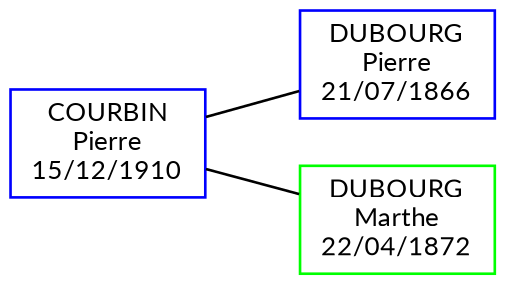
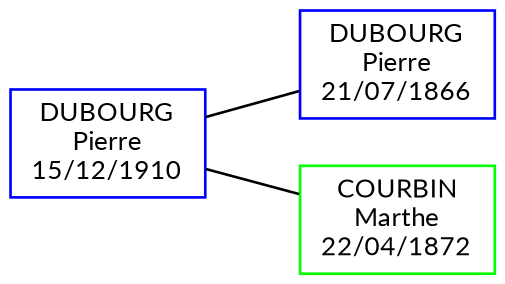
(108, 143) -> (108, 143)
(397, 220) -> (397, 220)
